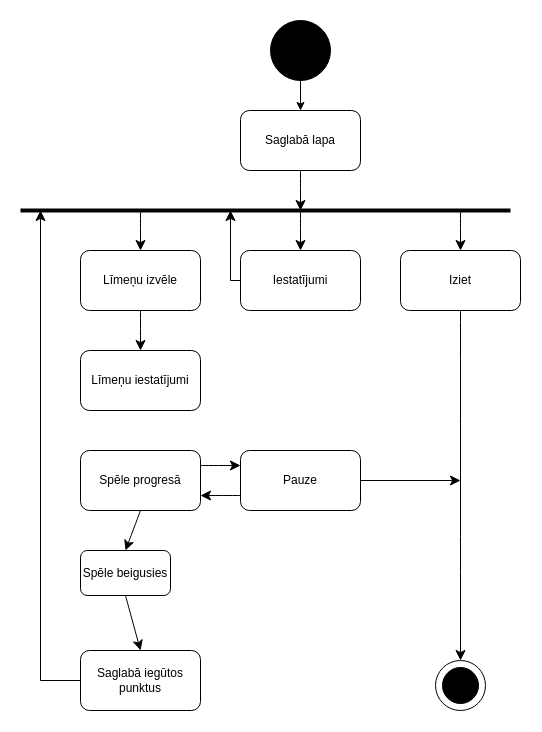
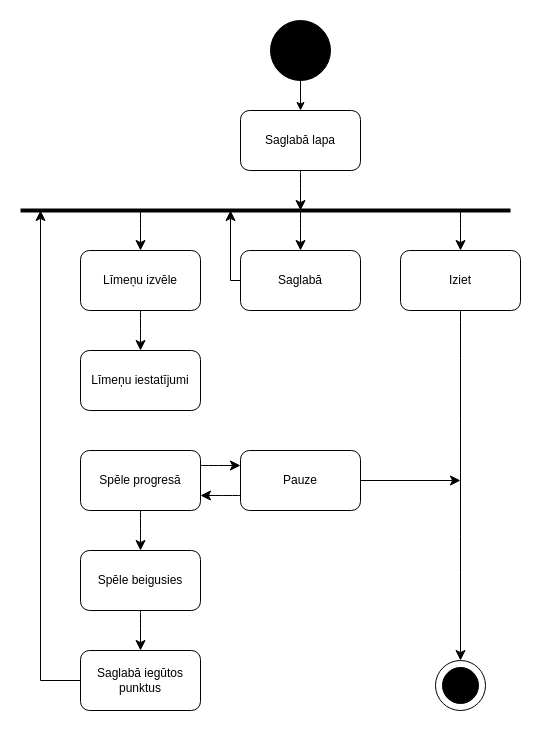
(301, 281) -> (301, 281)
(126, 573) -> (141, 581)
